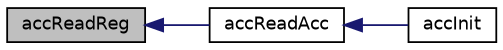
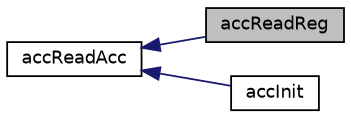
(187, 25) -> (183, 41)
